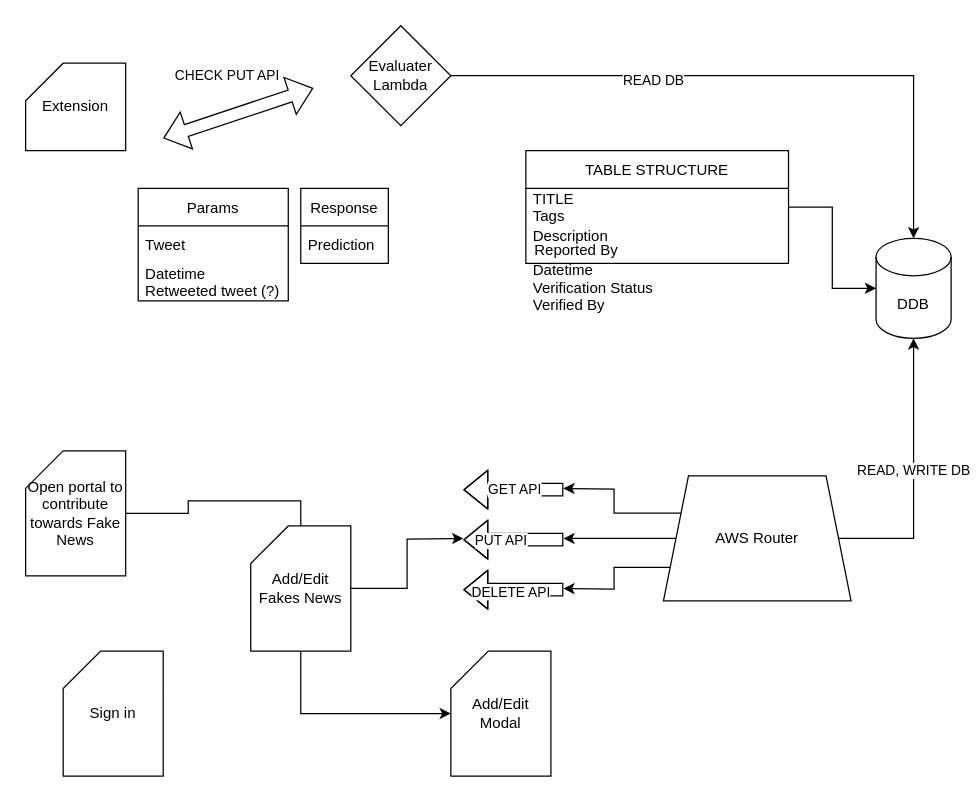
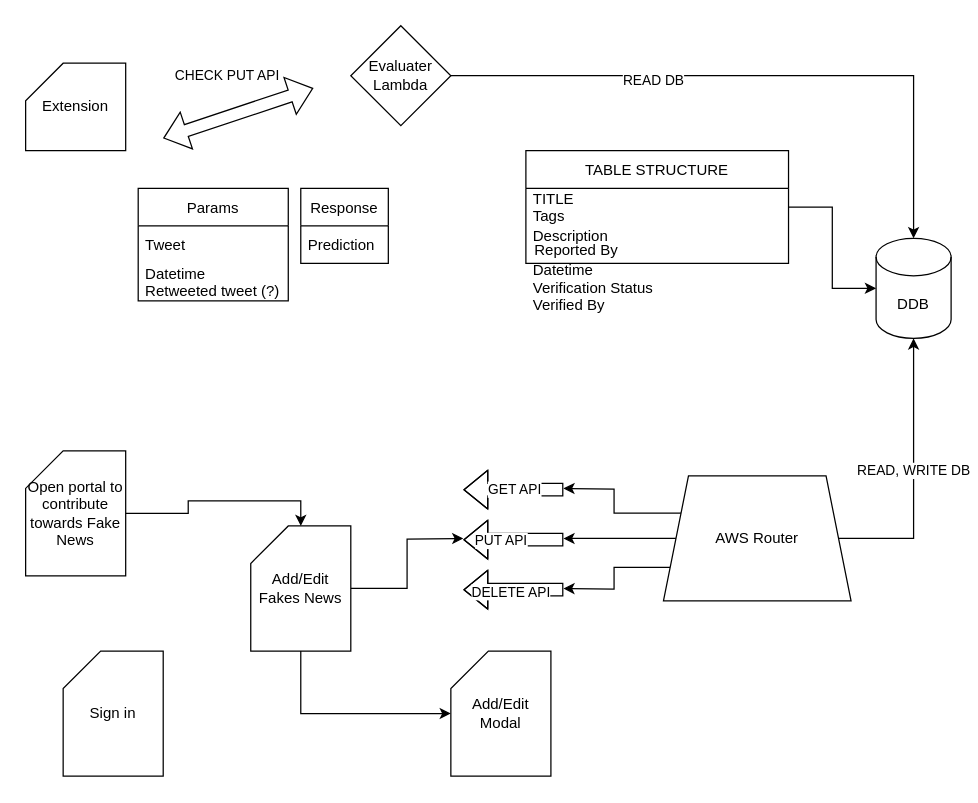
(301, 519) -> (301, 516)
